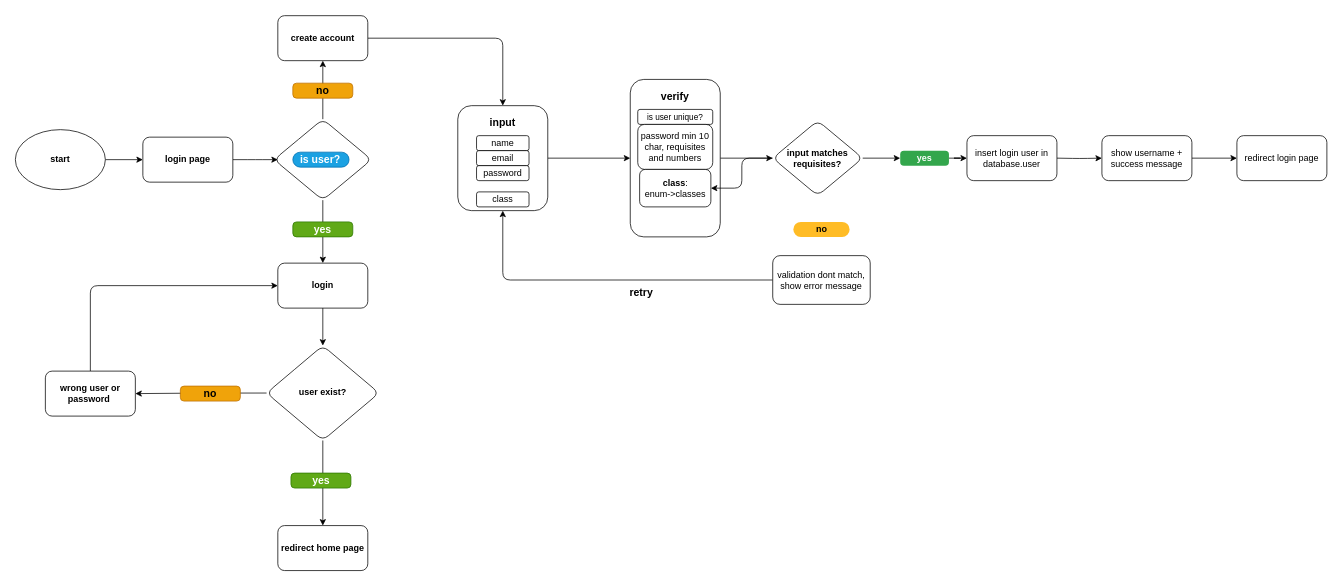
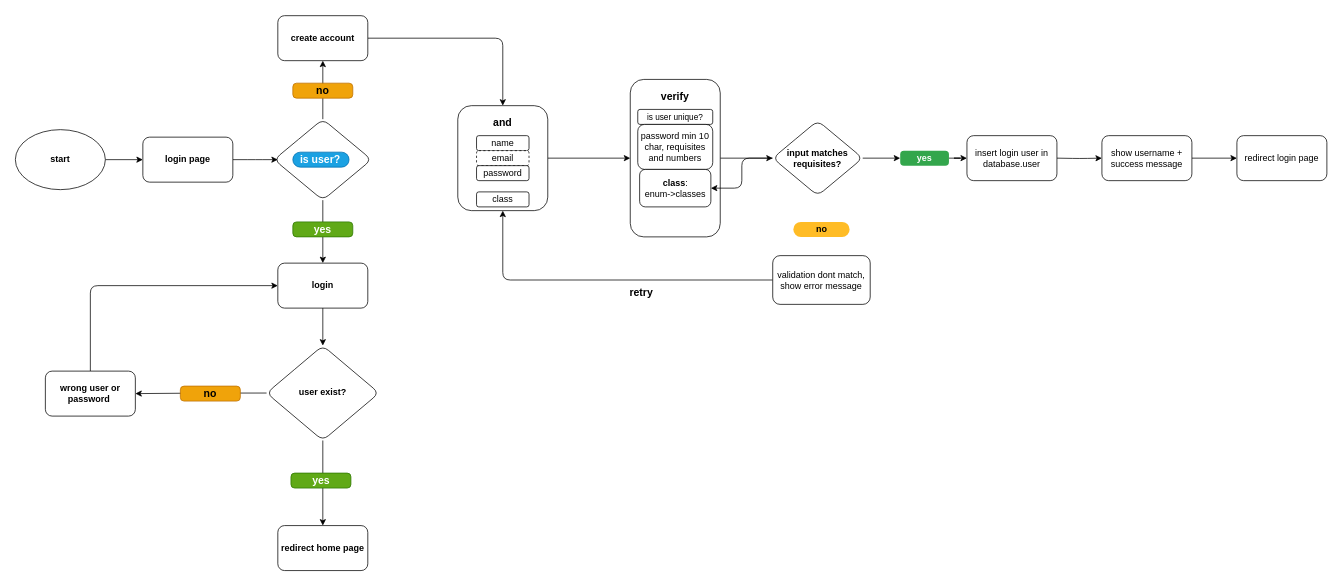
(503, 123) -> (503, 123)
(503, 158) -> (503, 158)
